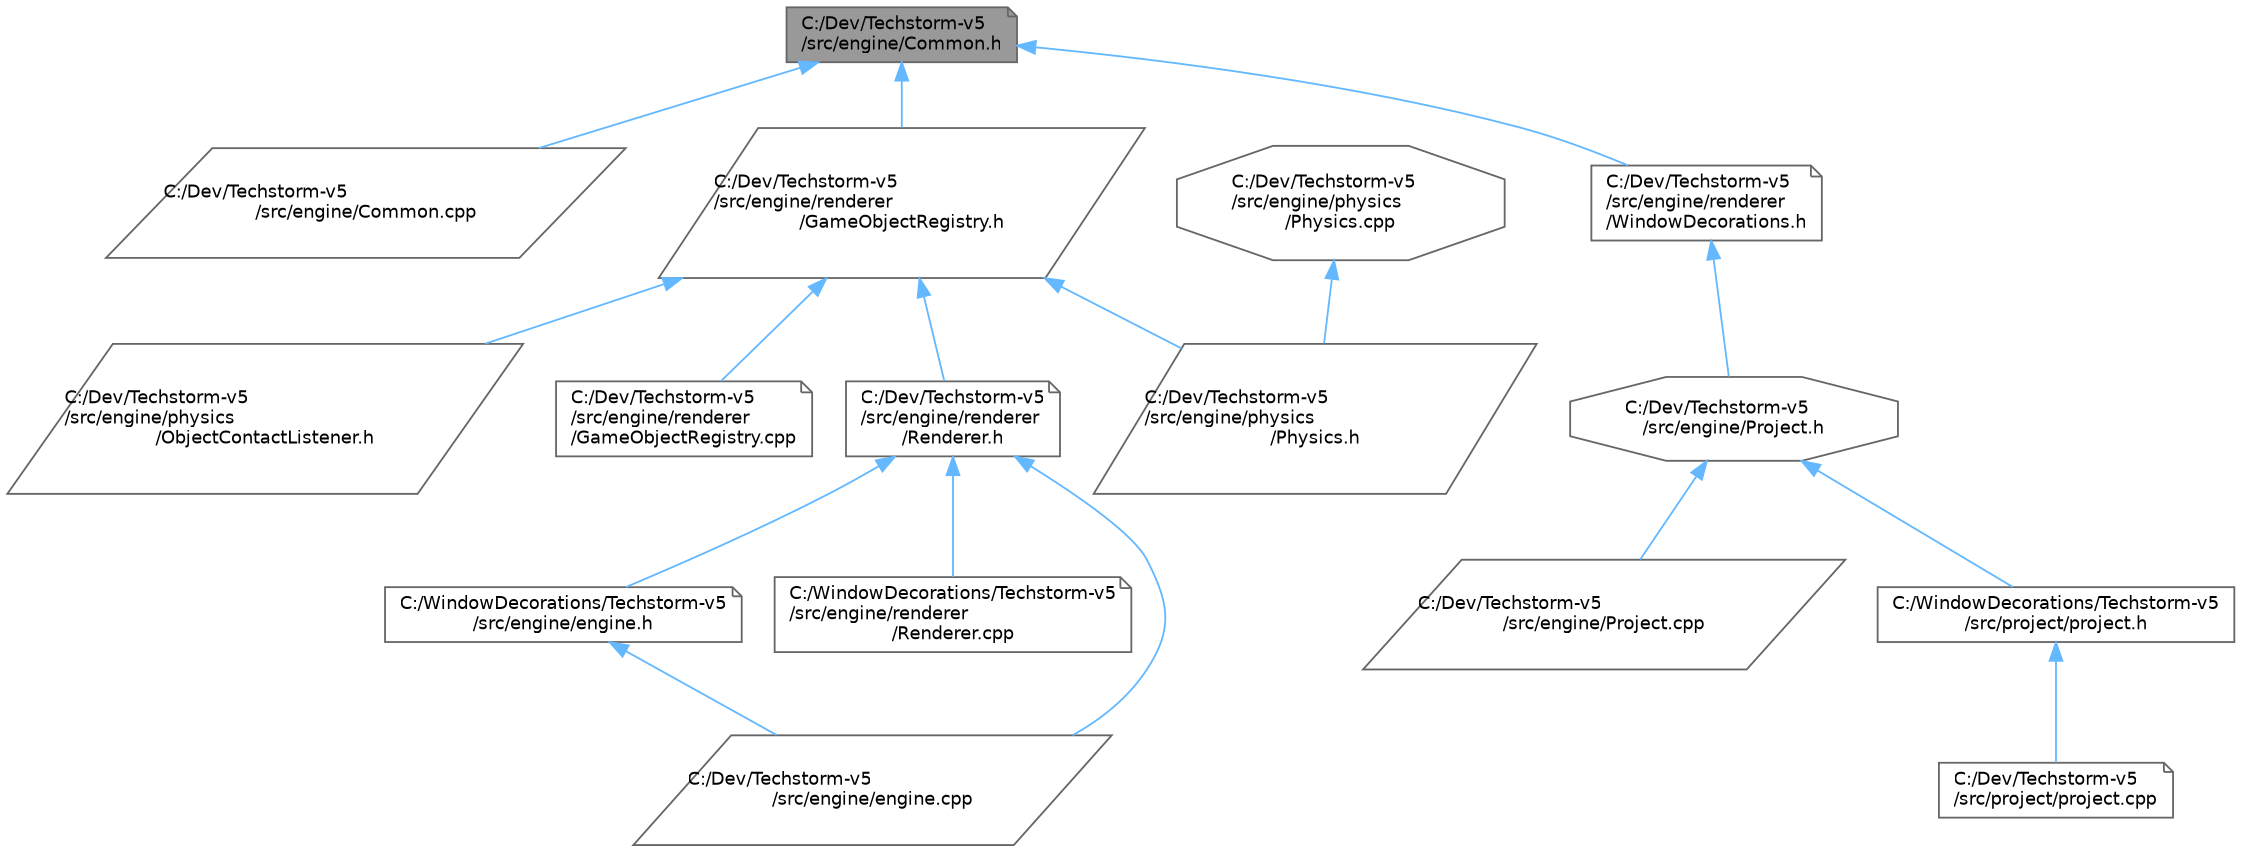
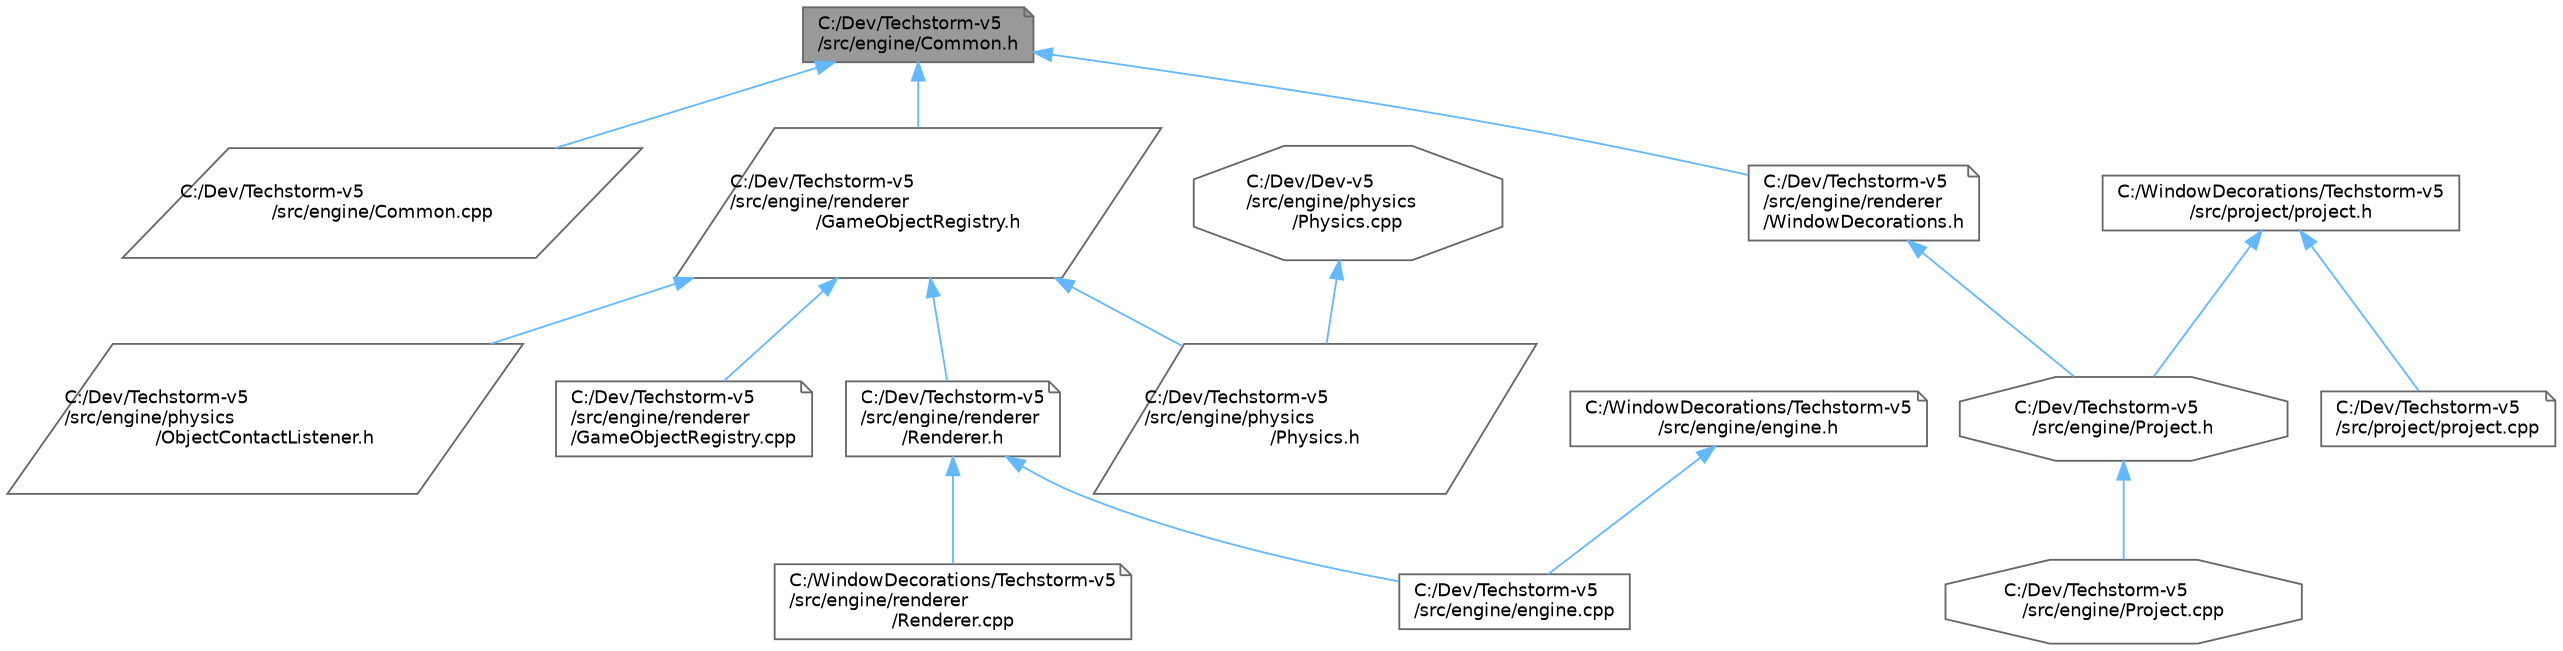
(1341, 203) -> (1348, 203)
(1915, 529) -> (2202, 311)
(754, 530) -> none
(1604, 615) -> (2124, 602)
(873, 790) -> (1515, 602)
